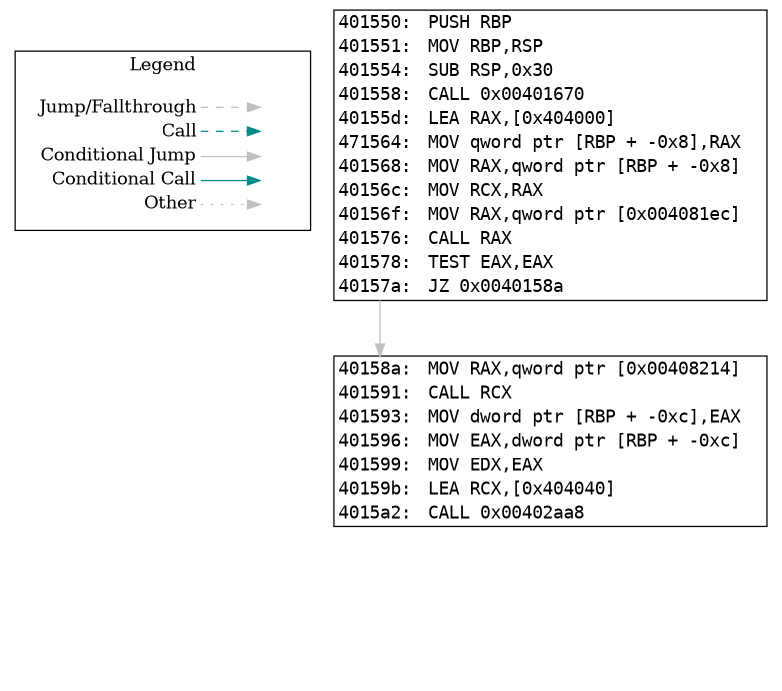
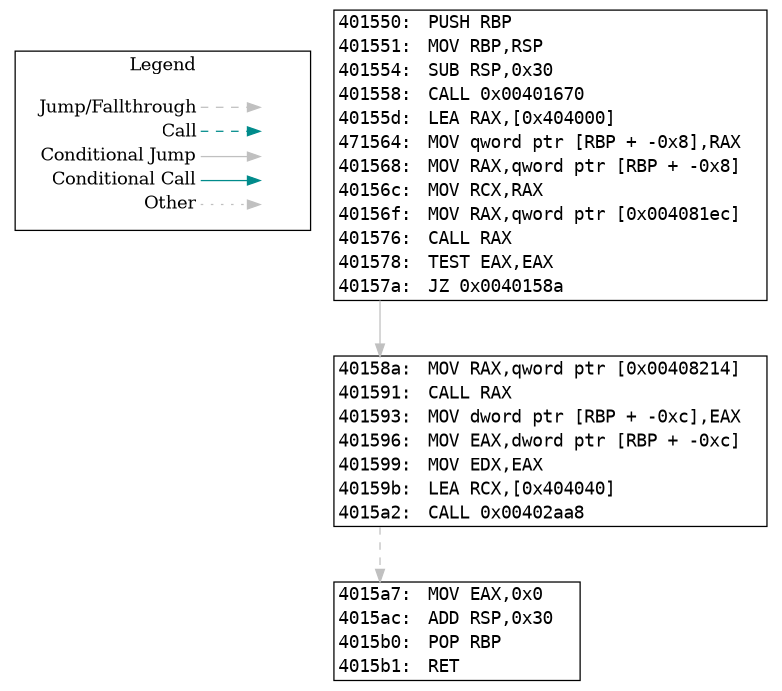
(470, 393) -> (470, 393)
none -> (457, 631)
